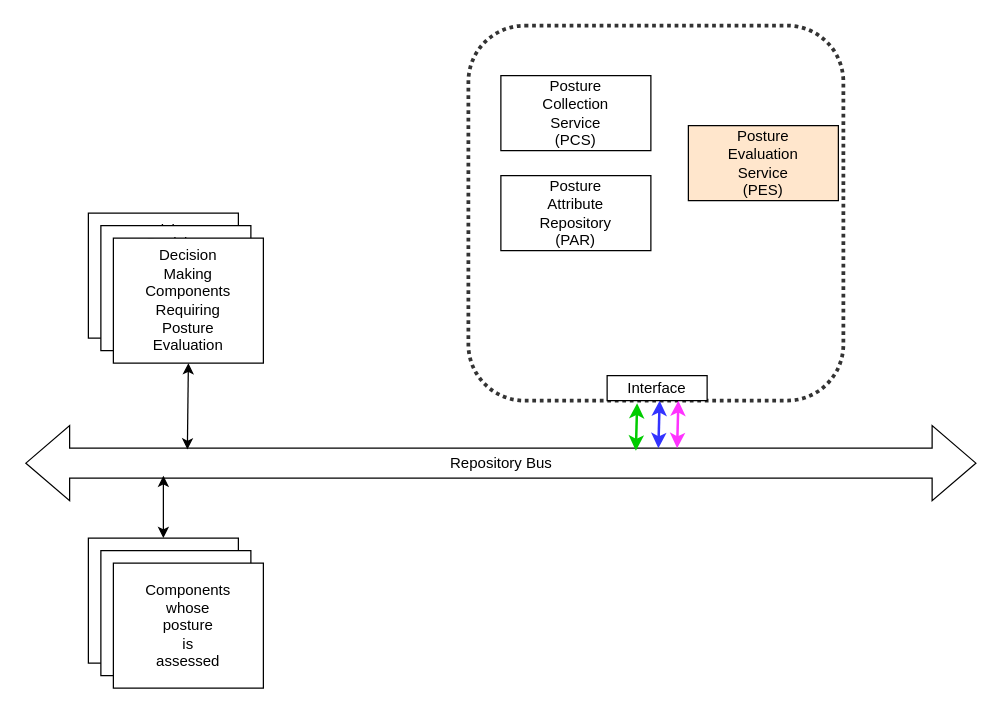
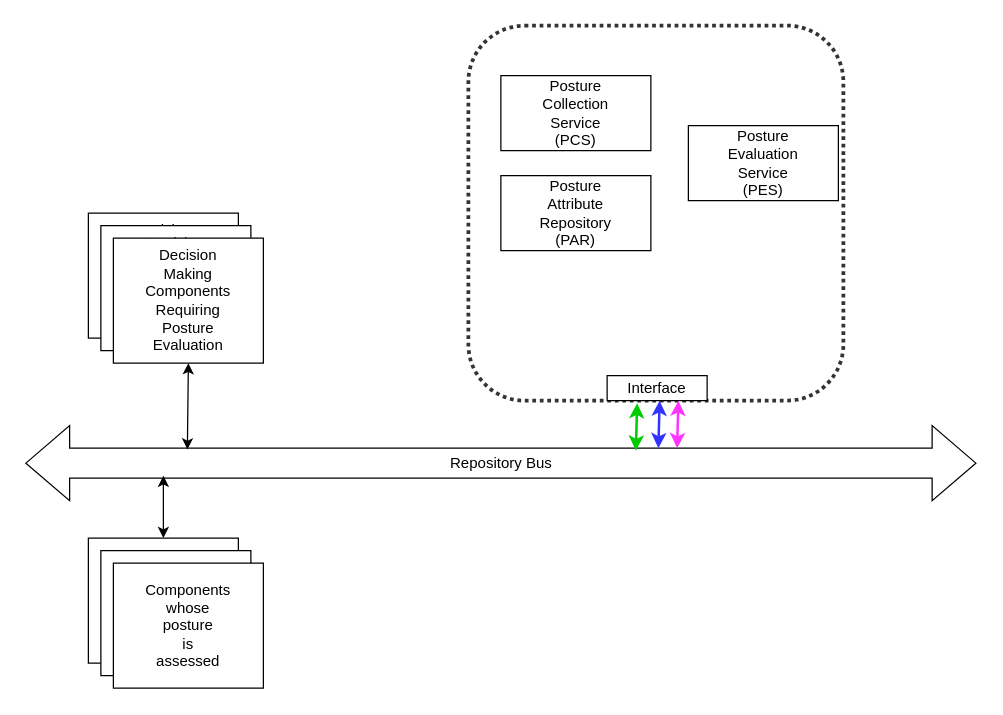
(763, 163) -> (763, 163)
